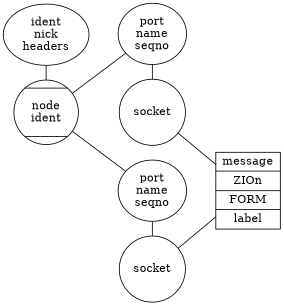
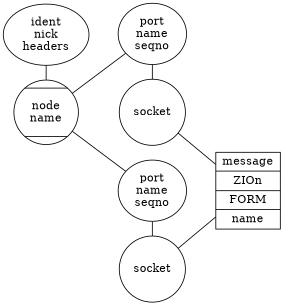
(46, 112) -> (46, 112)
(248, 219) -> (248, 219)
